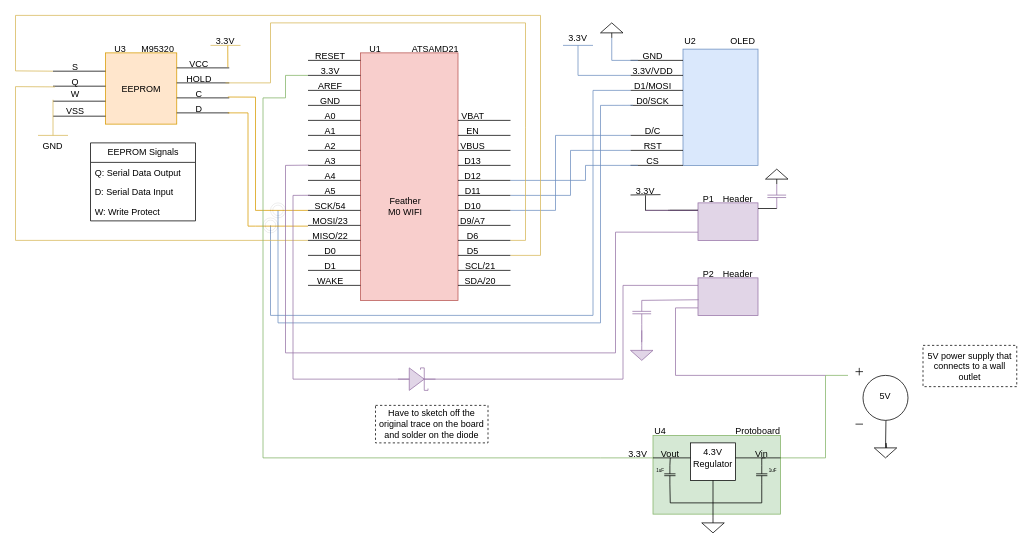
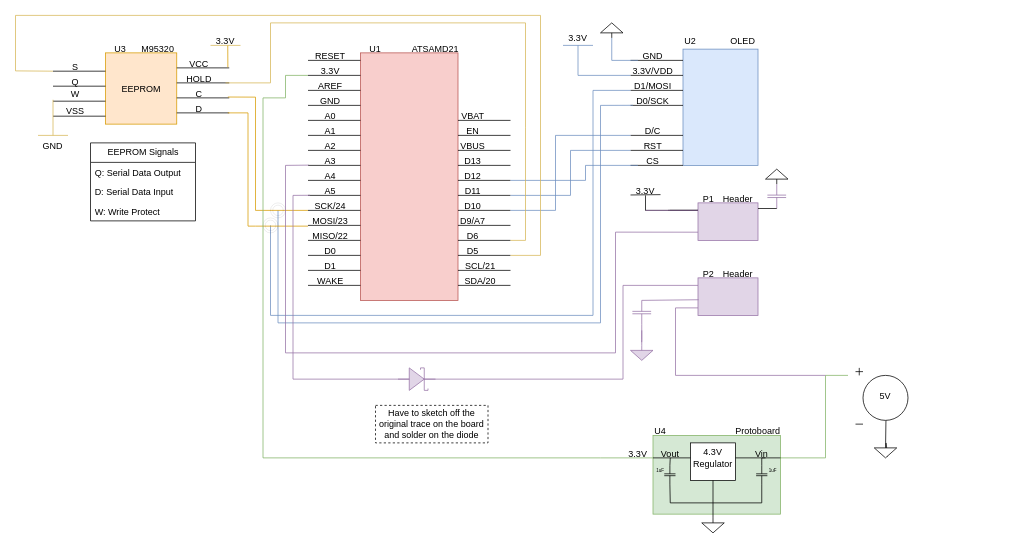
(330, 207) -> (330, 207)
(405, 207) -> none
(66, 240) -> none
(970, 366) -> none
